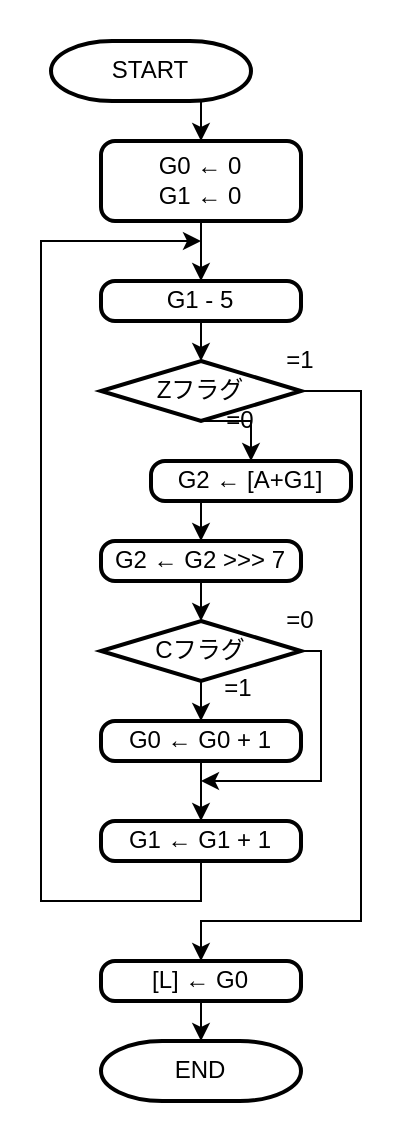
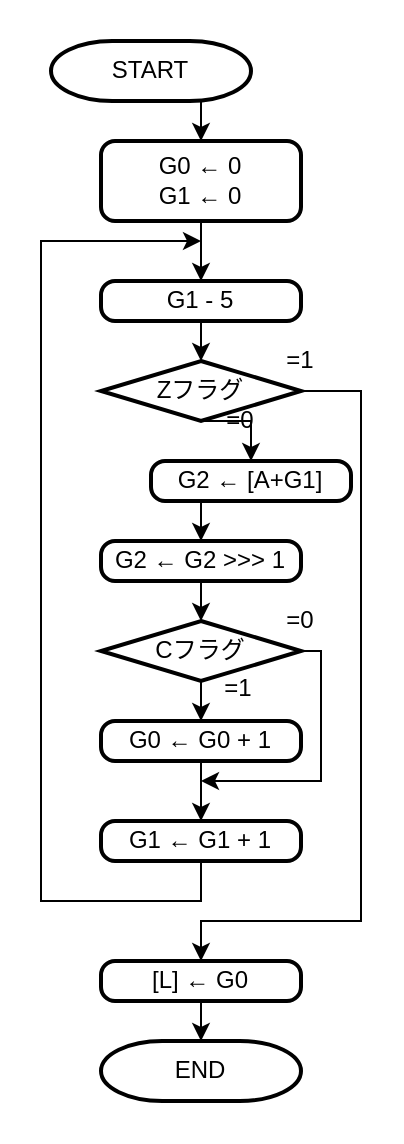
(201, 561) -> (201, 561)
